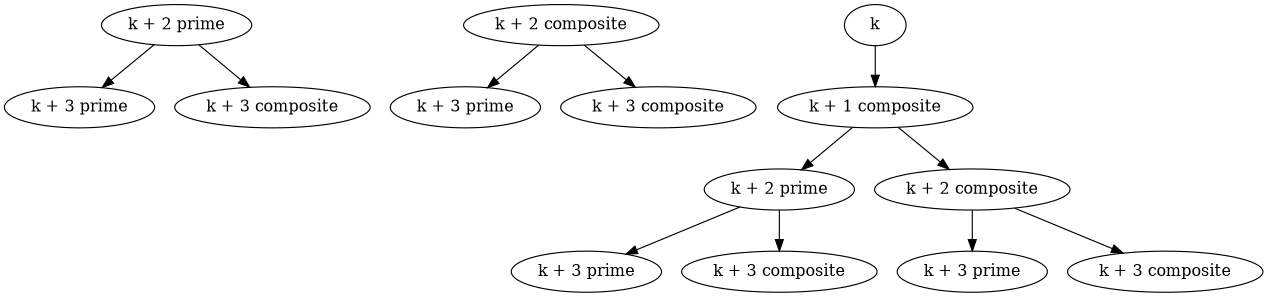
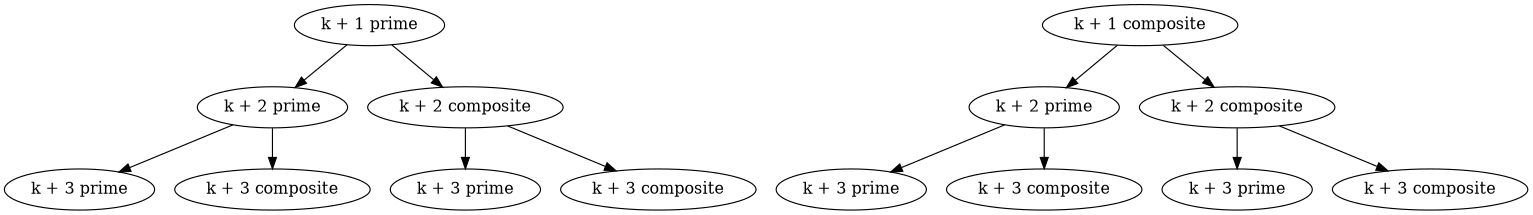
none -> (369, 25)
(875, 25) -> none
